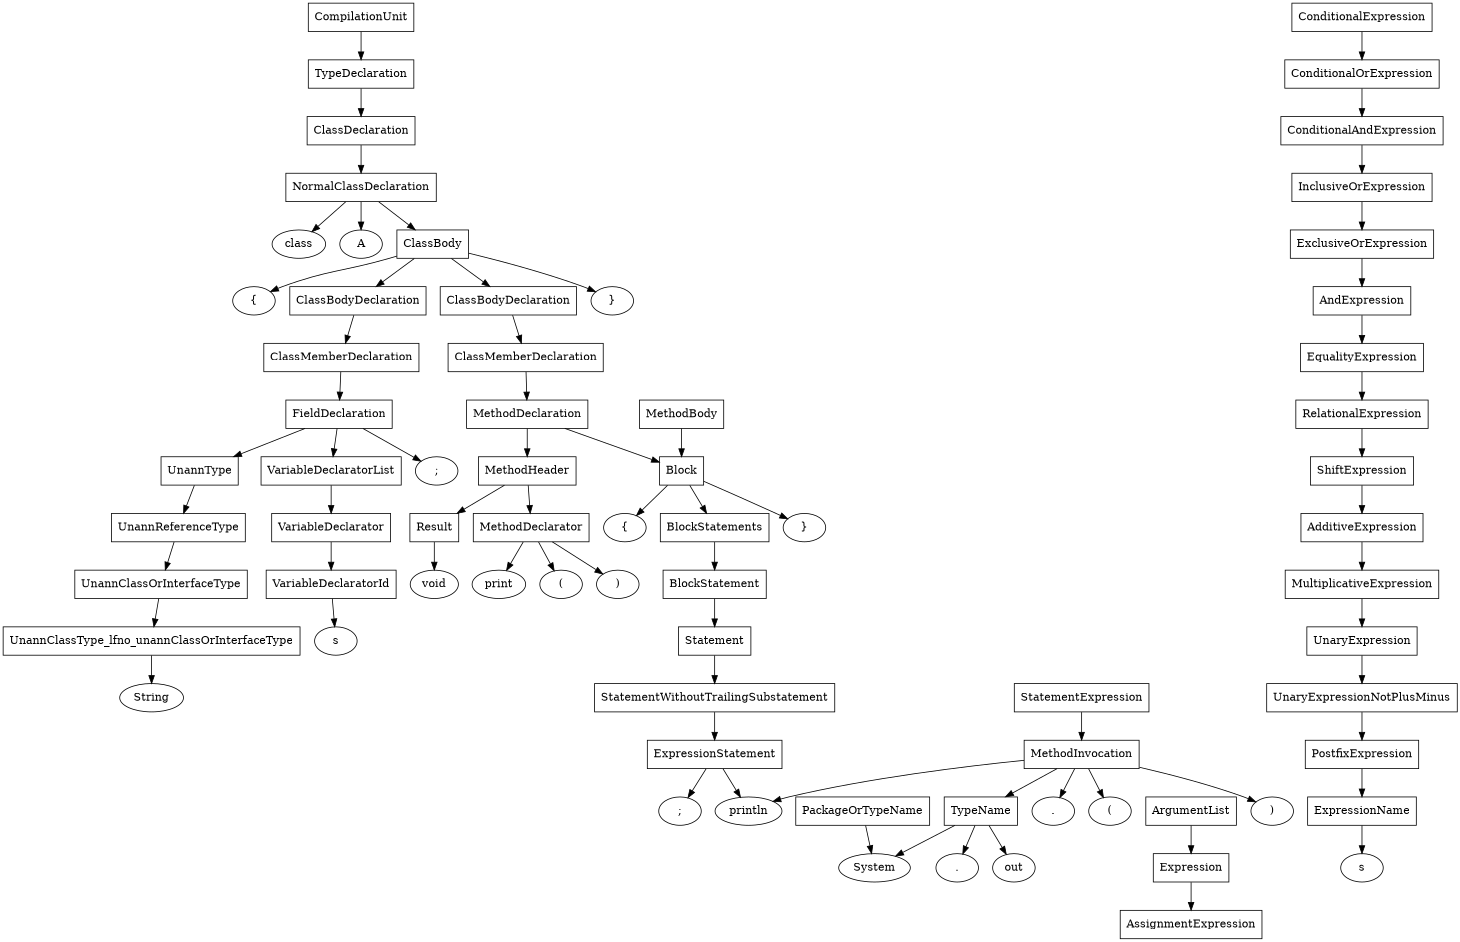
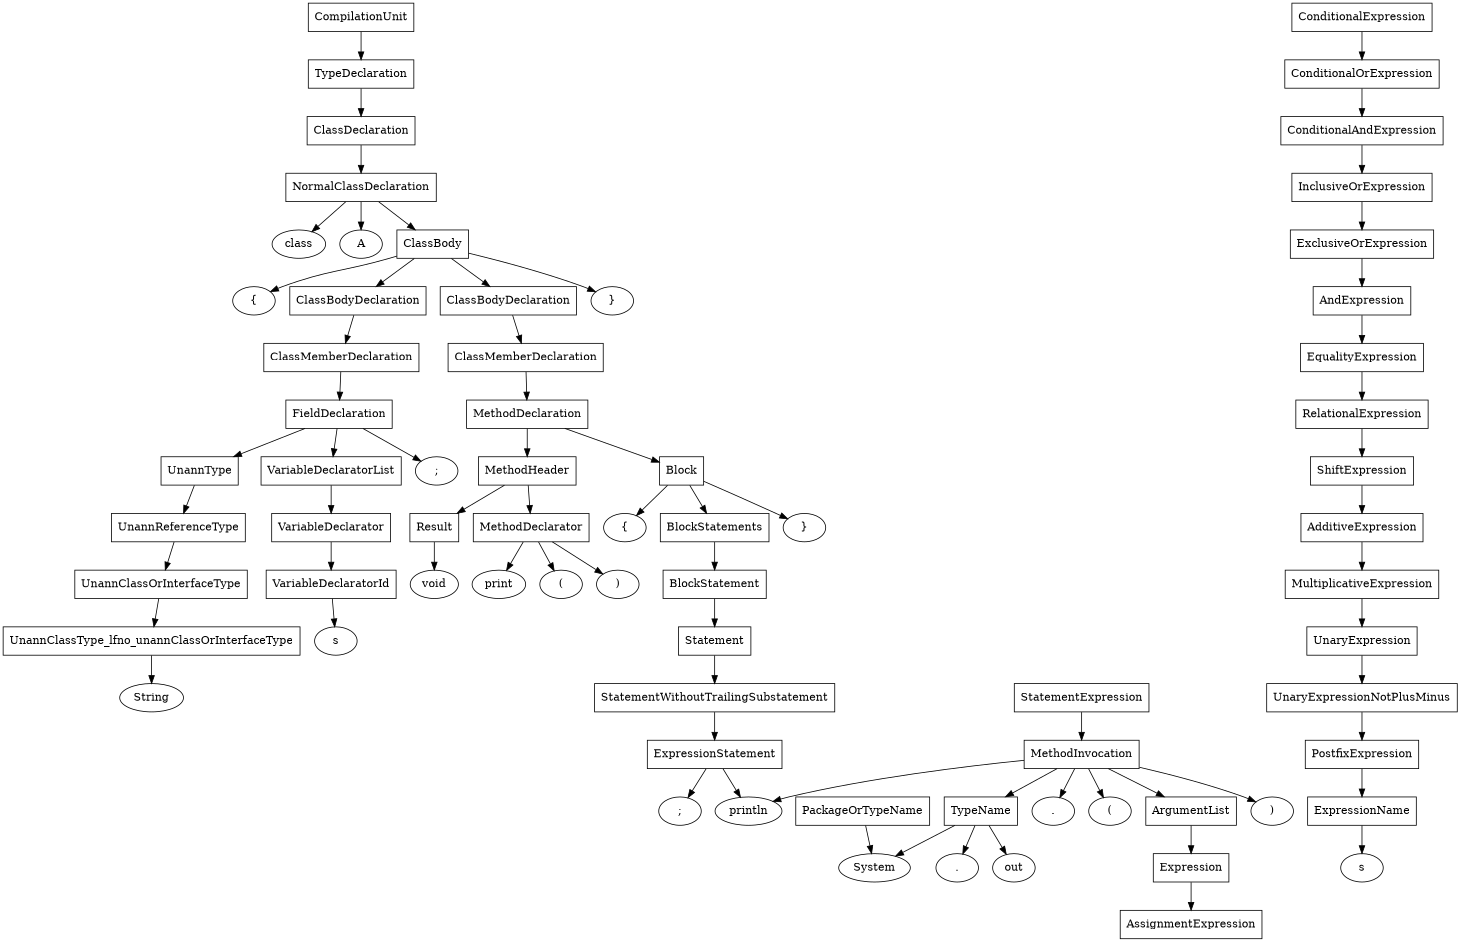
(682, 414) -> none
none -> (1133, 781)
